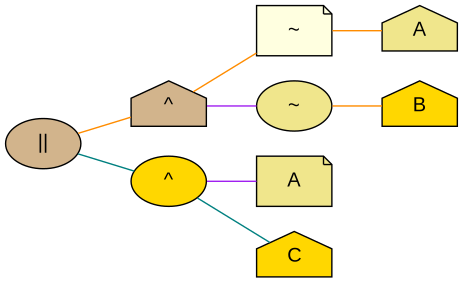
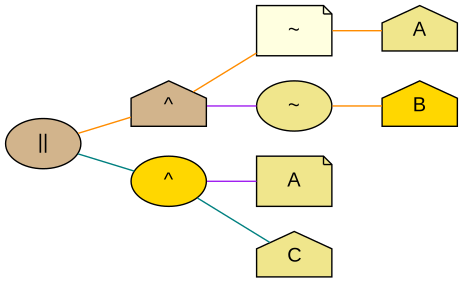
(294, 257) -> (294, 257)
